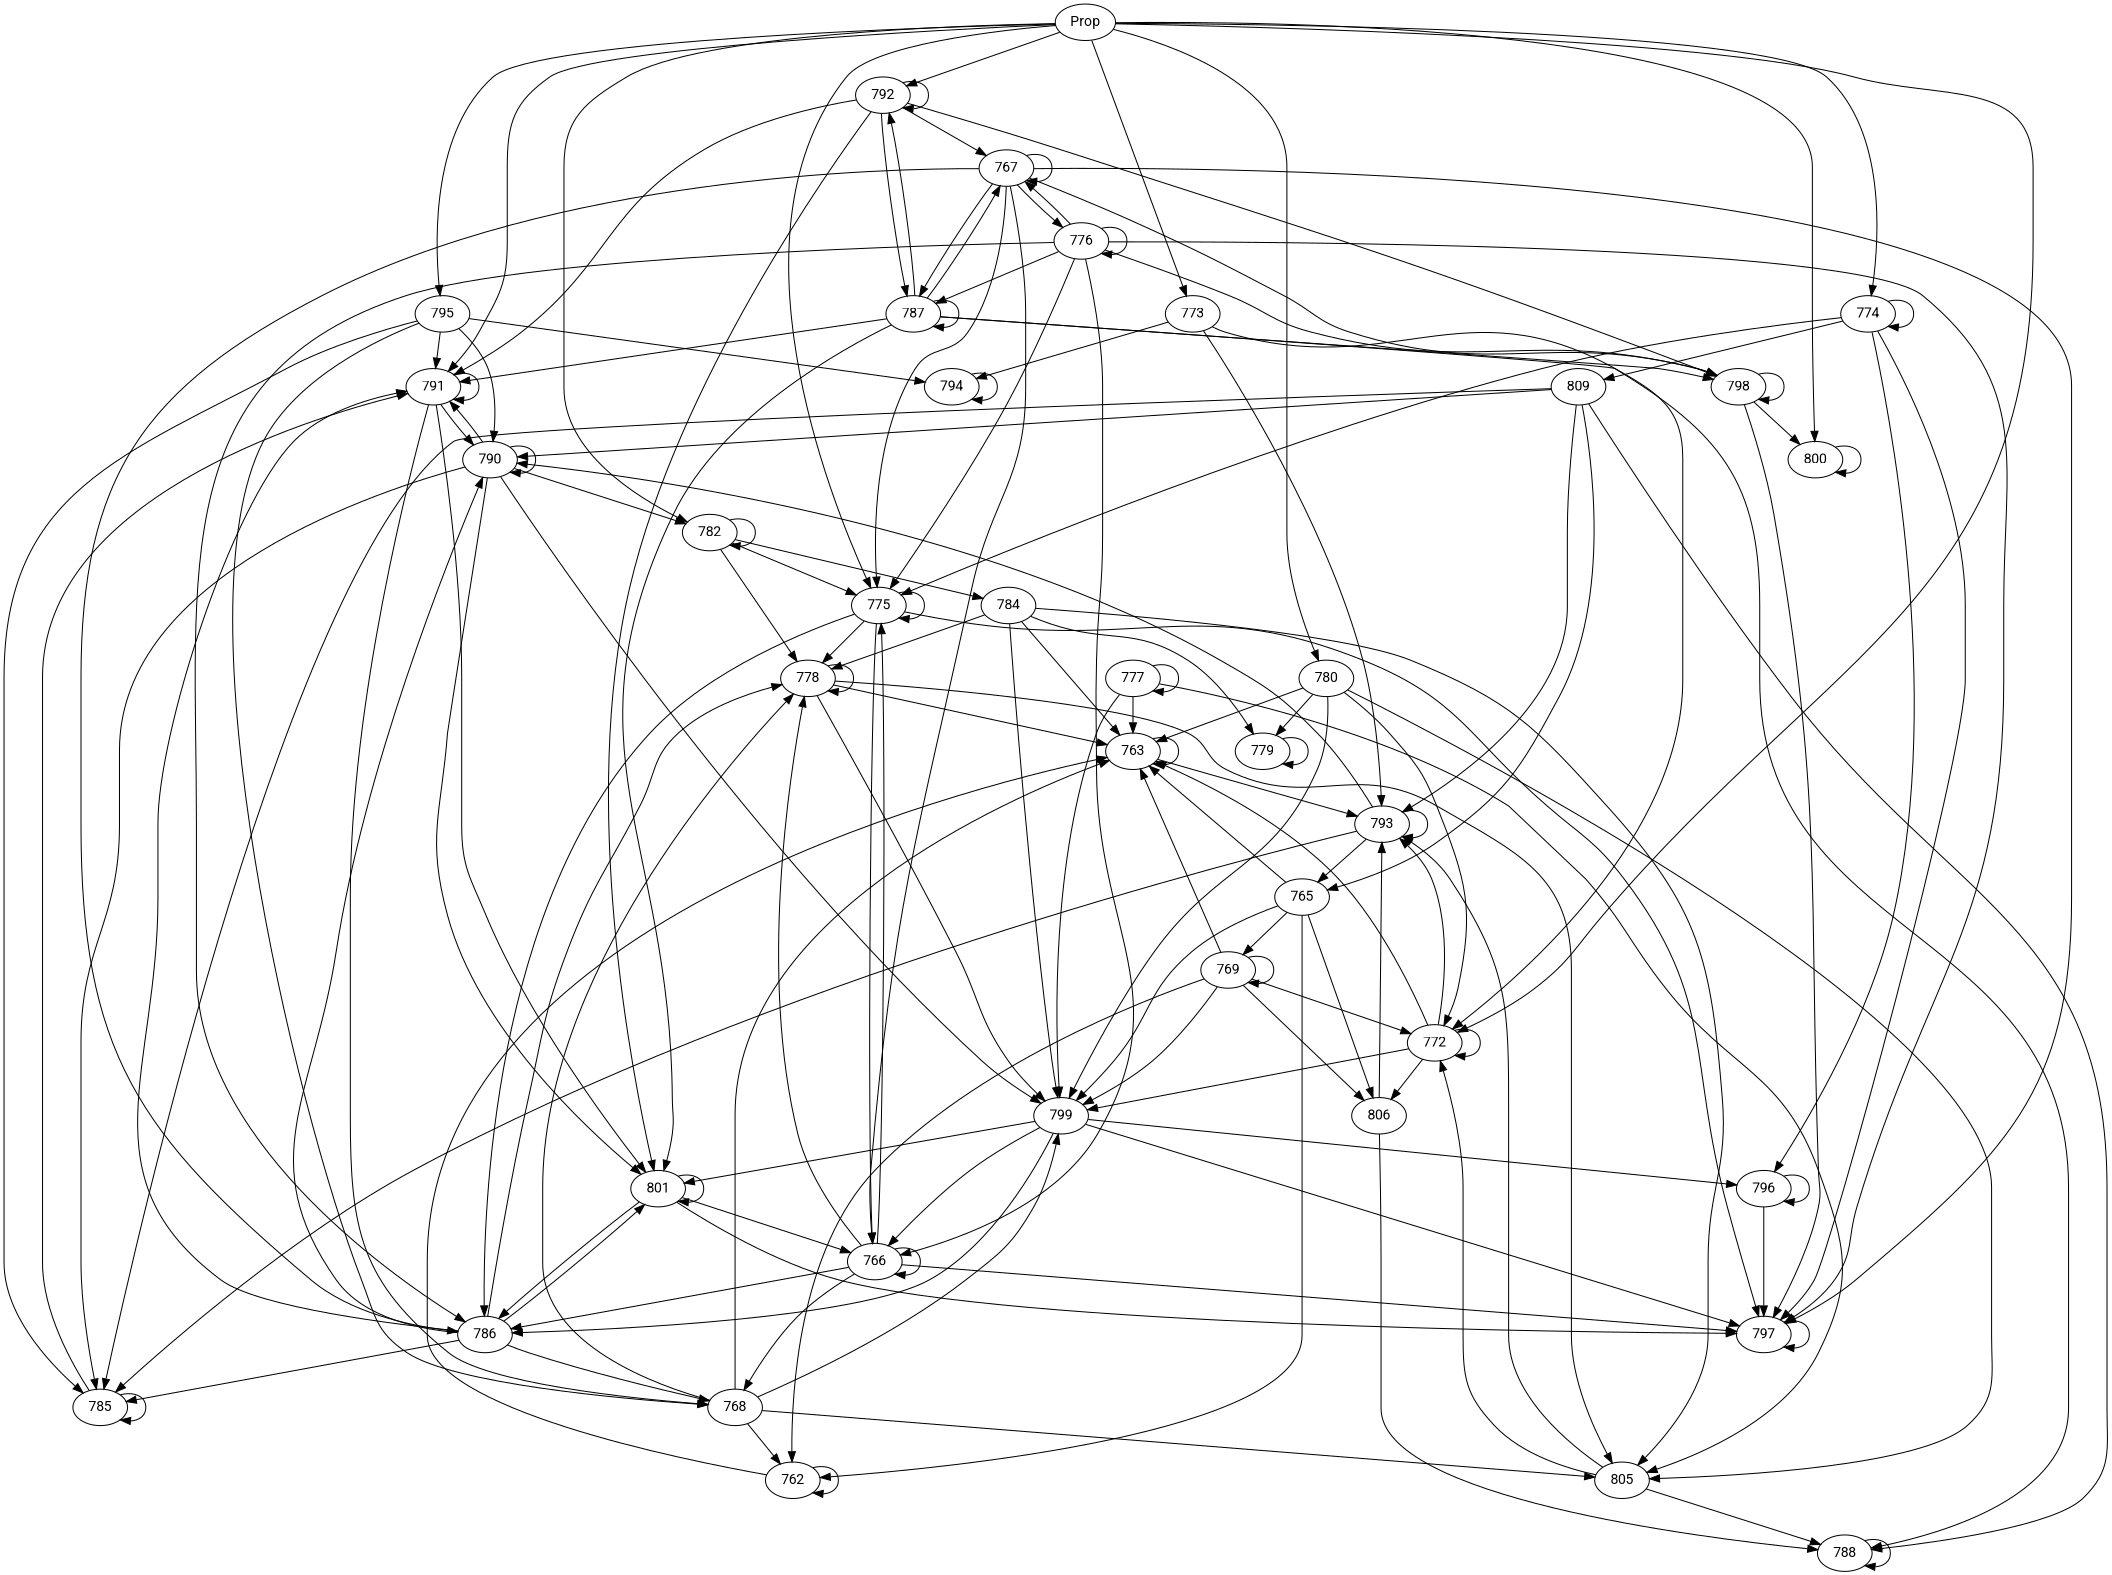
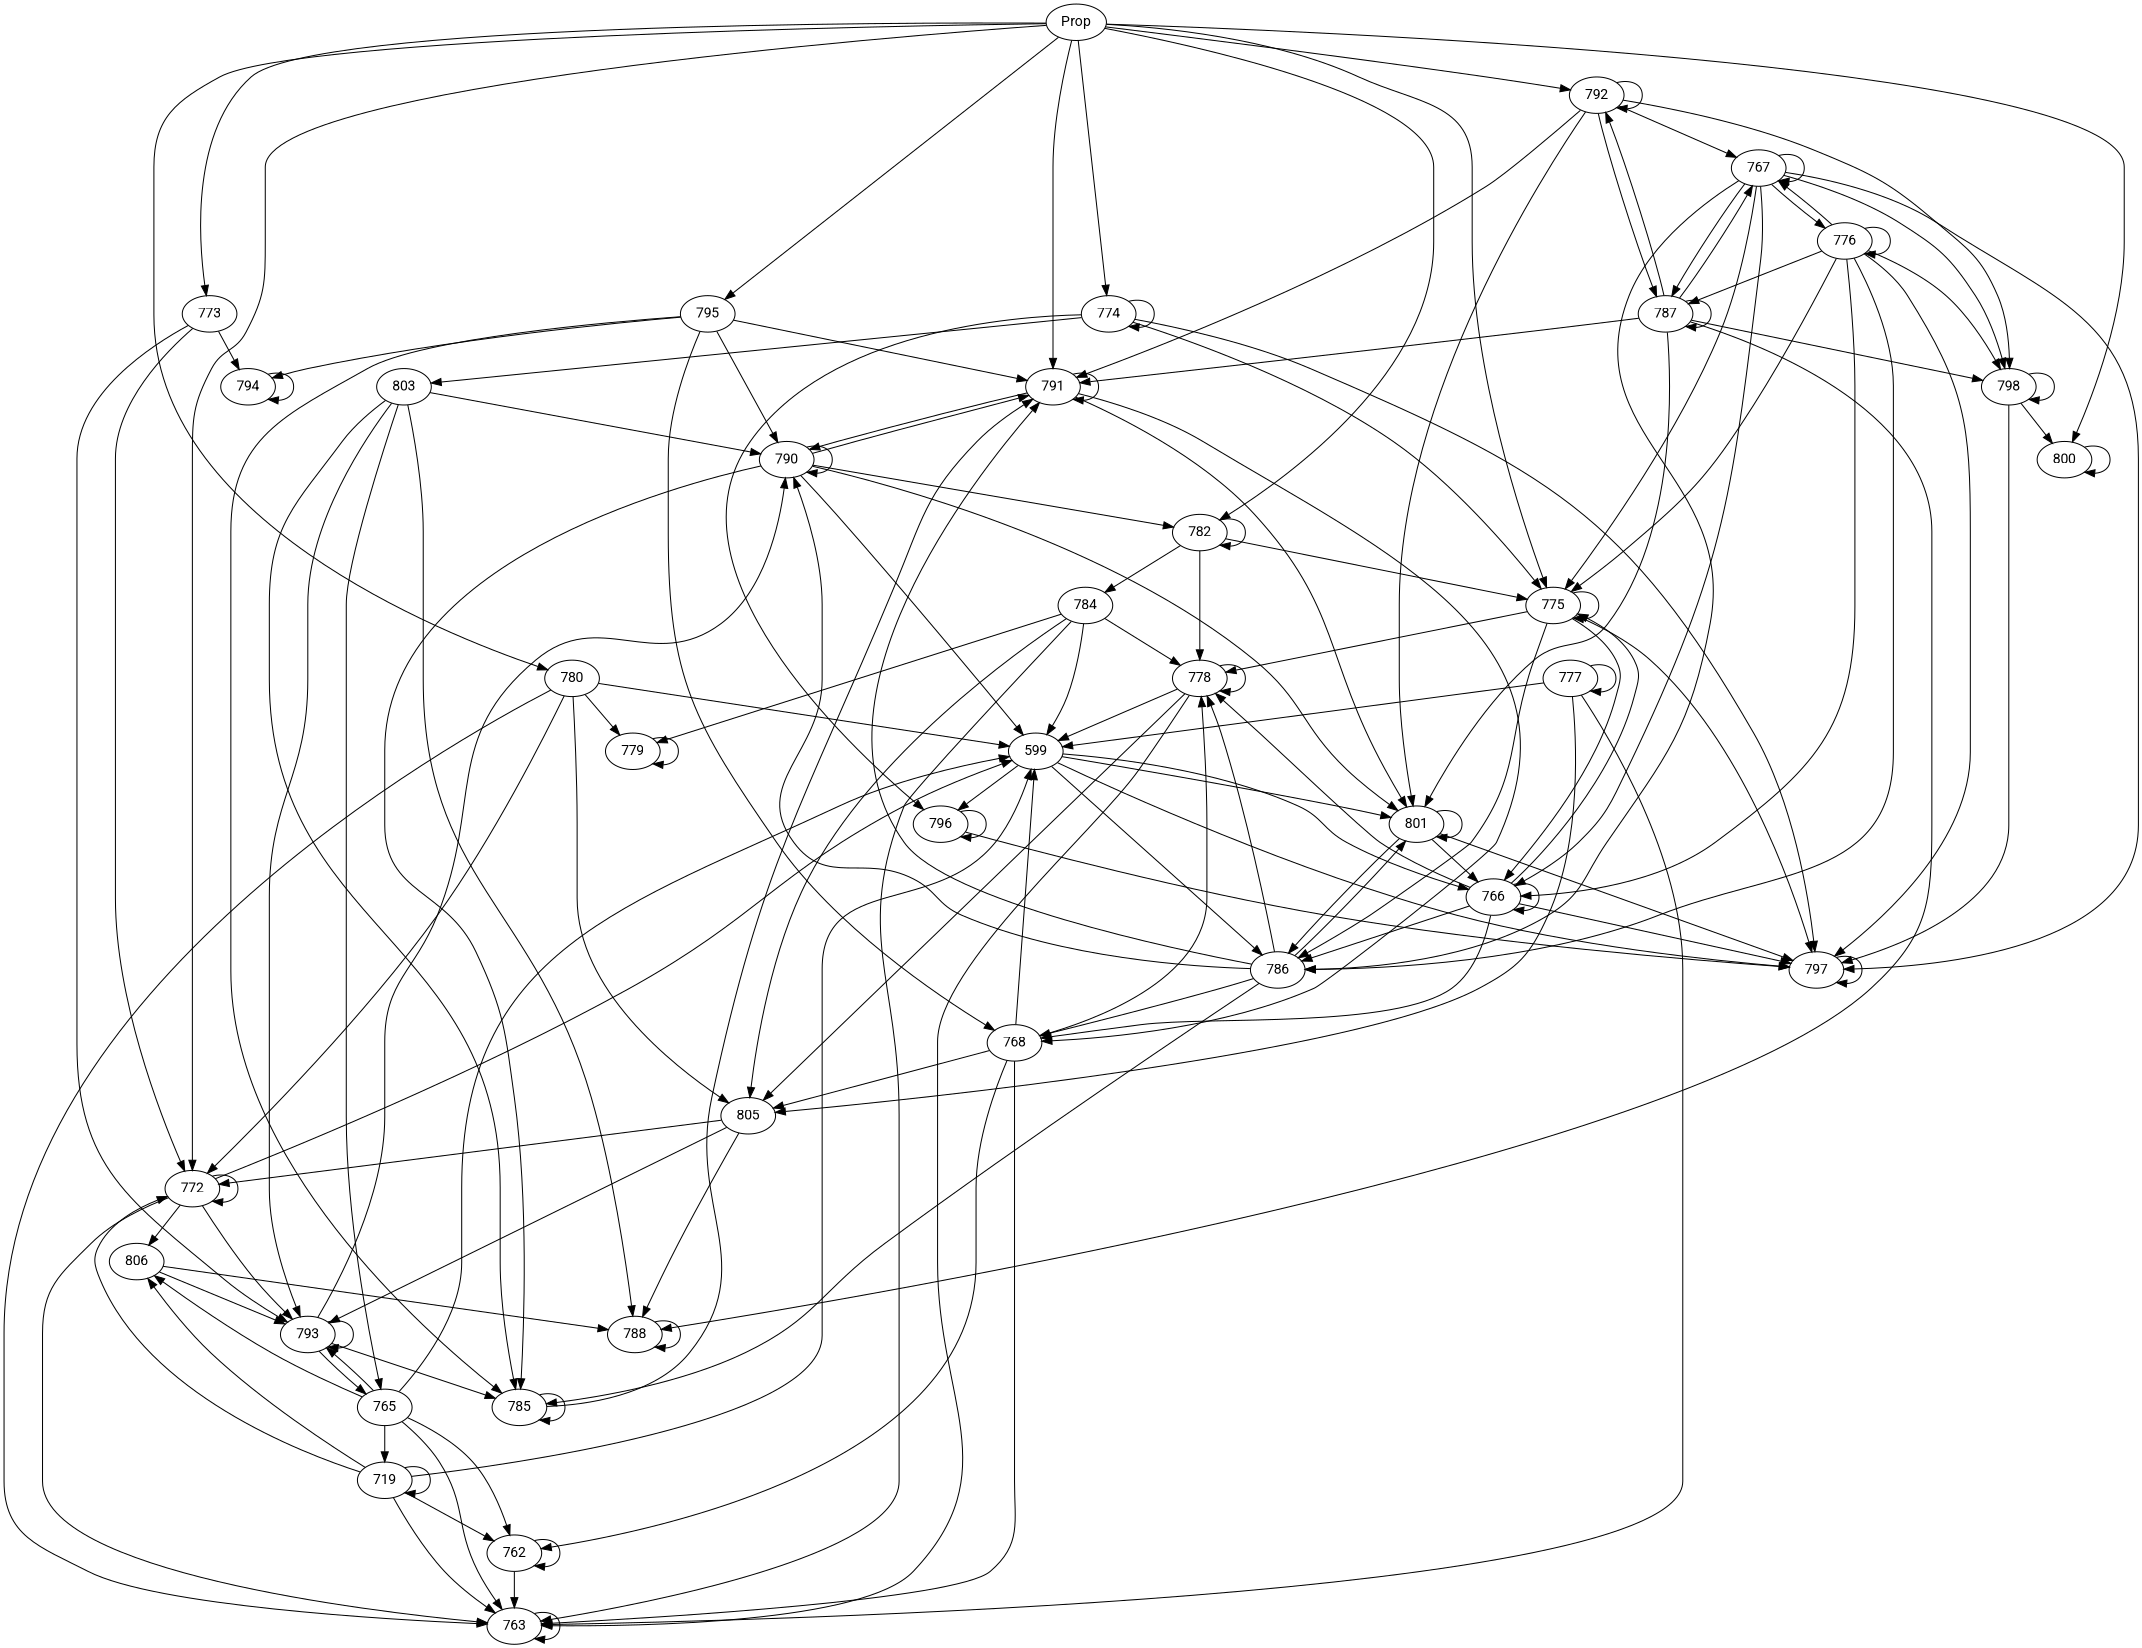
(1578, 387) -> (404, 387)
(1252, 787) -> (354, 1372)
(1228, 970) -> (385, 1480)
(1061, 1116) -> (1036, 751)
